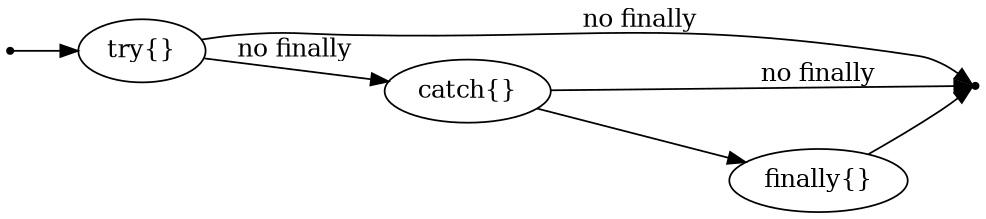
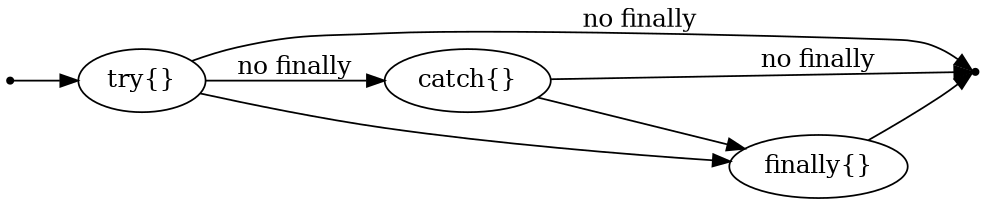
none -> (455, 137)
